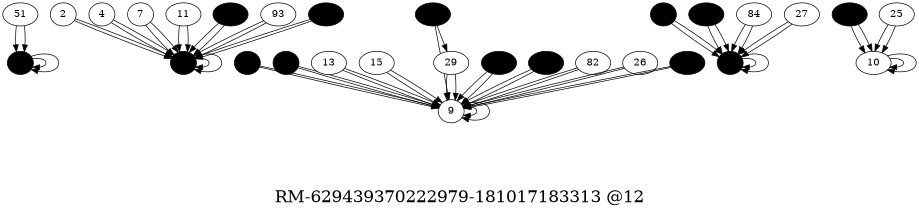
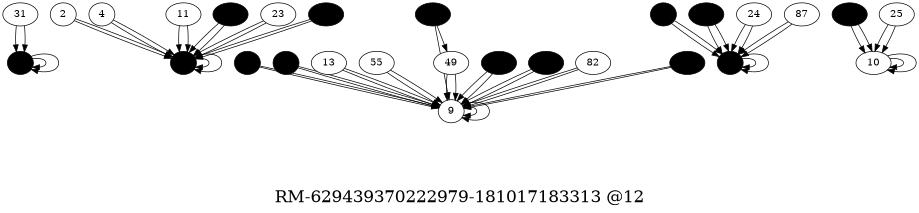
(20, 14) -> (20, 14)
(141, 14) -> none
(278, 14) -> (278, 14)
(754, 14) -> (754, 14)
(802, 14) -> (802, 14)
(377, 63) -> (377, 63)
(451, 63) -> (451, 63)
(640, 63) -> none
